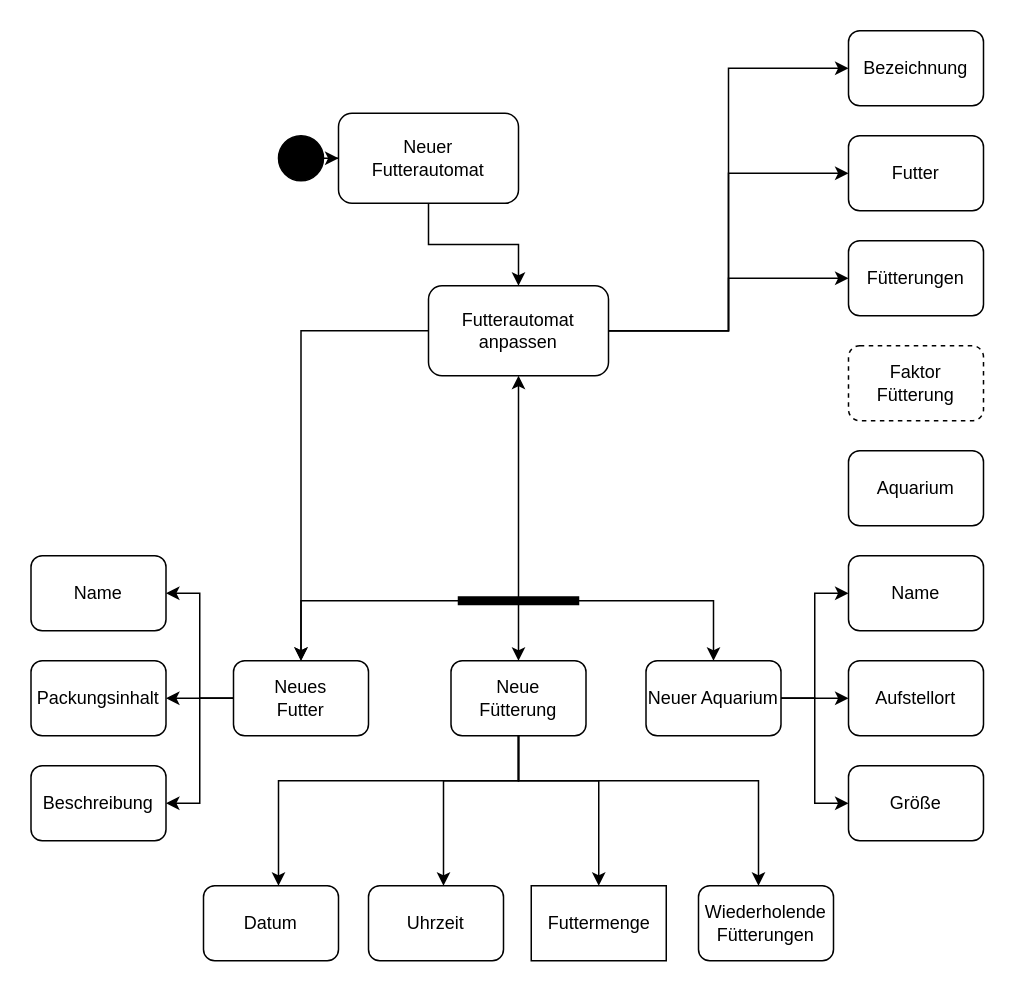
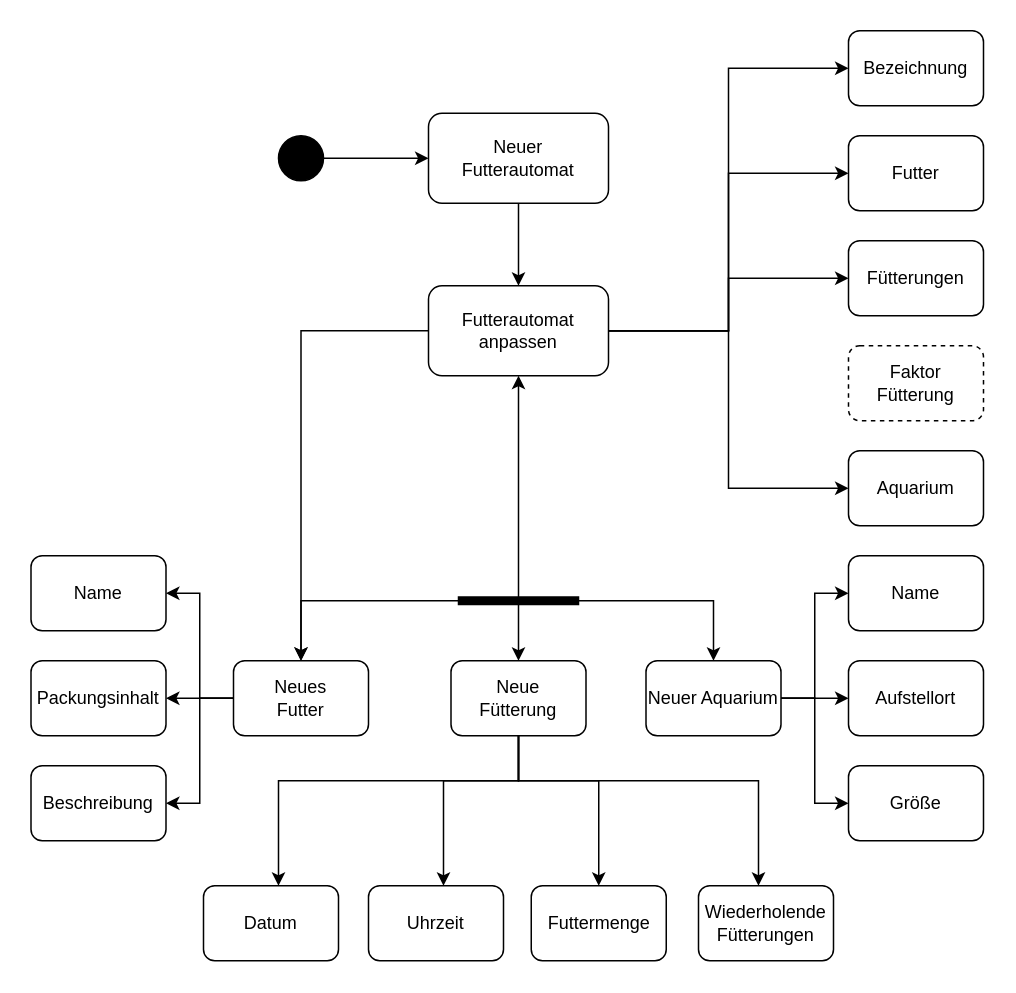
(428, 158) -> (518, 158)
none -> (728, 465)
(599, 923) -> (599, 923)
